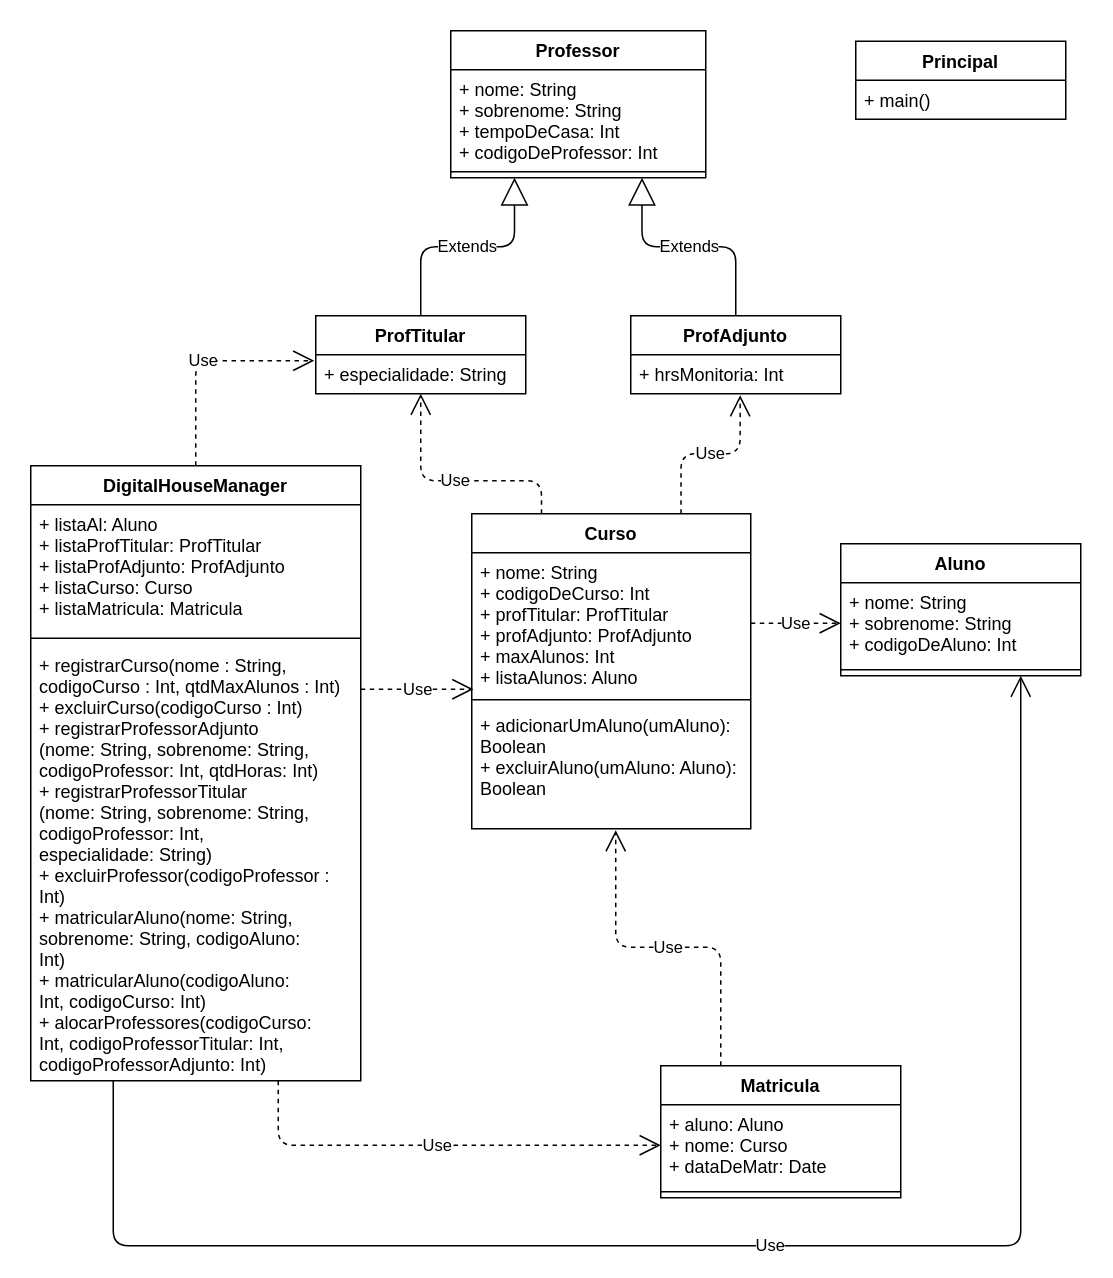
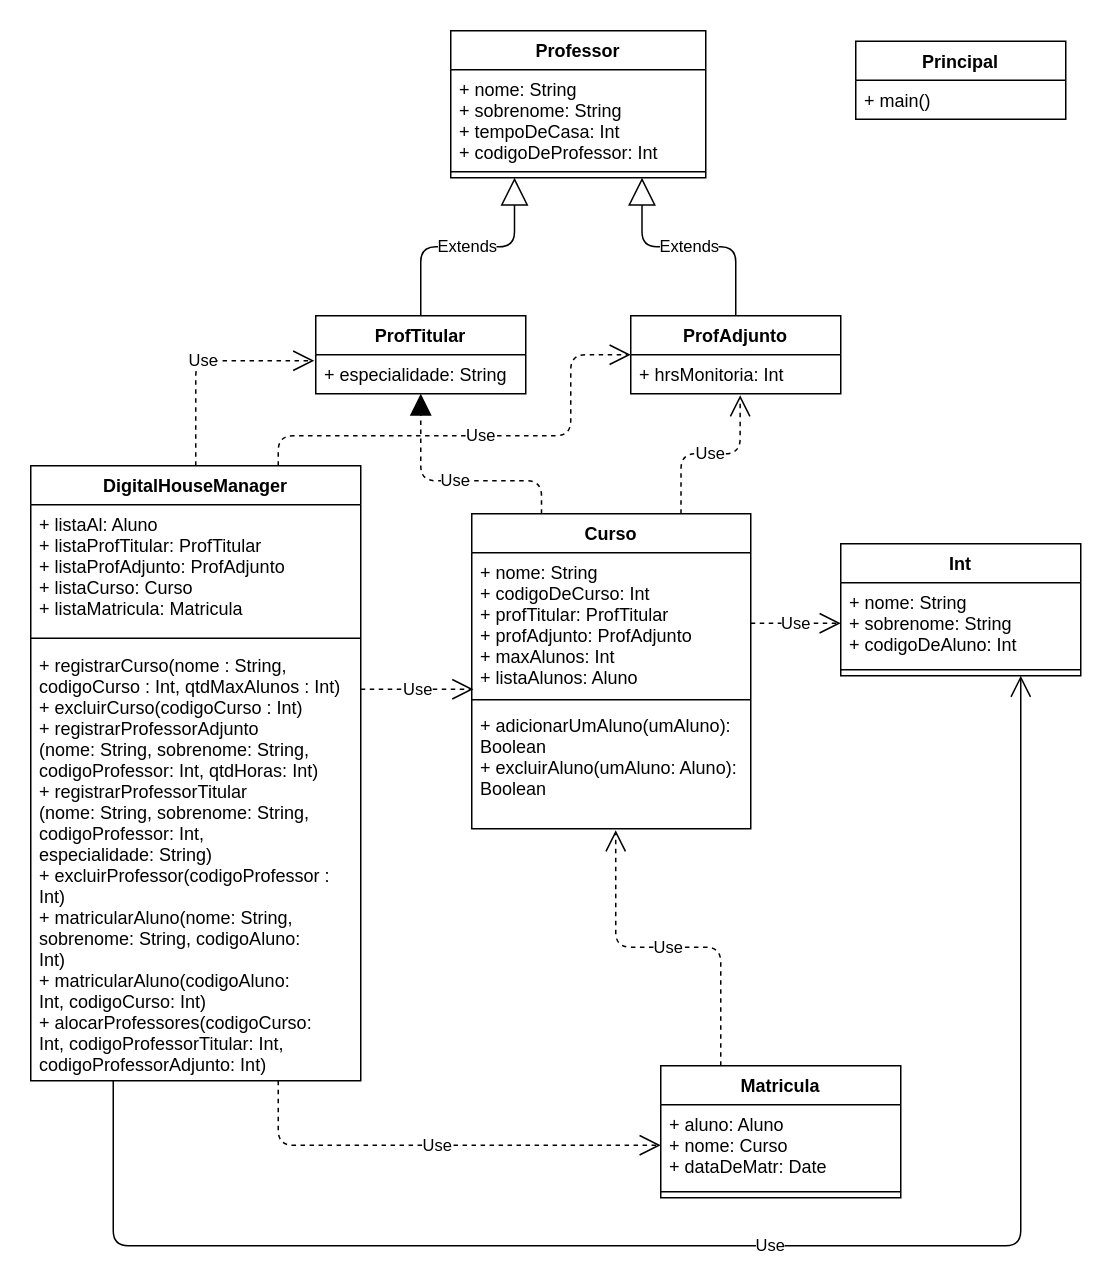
(421, 407) -> (421, 416)
none -> (473, 436)
(960, 564) -> (960, 564)
